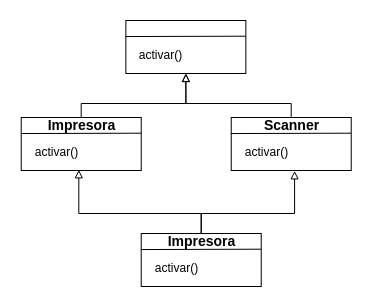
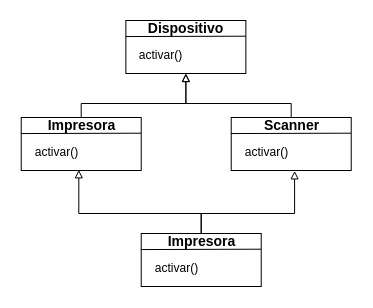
none -> (186, 31)
